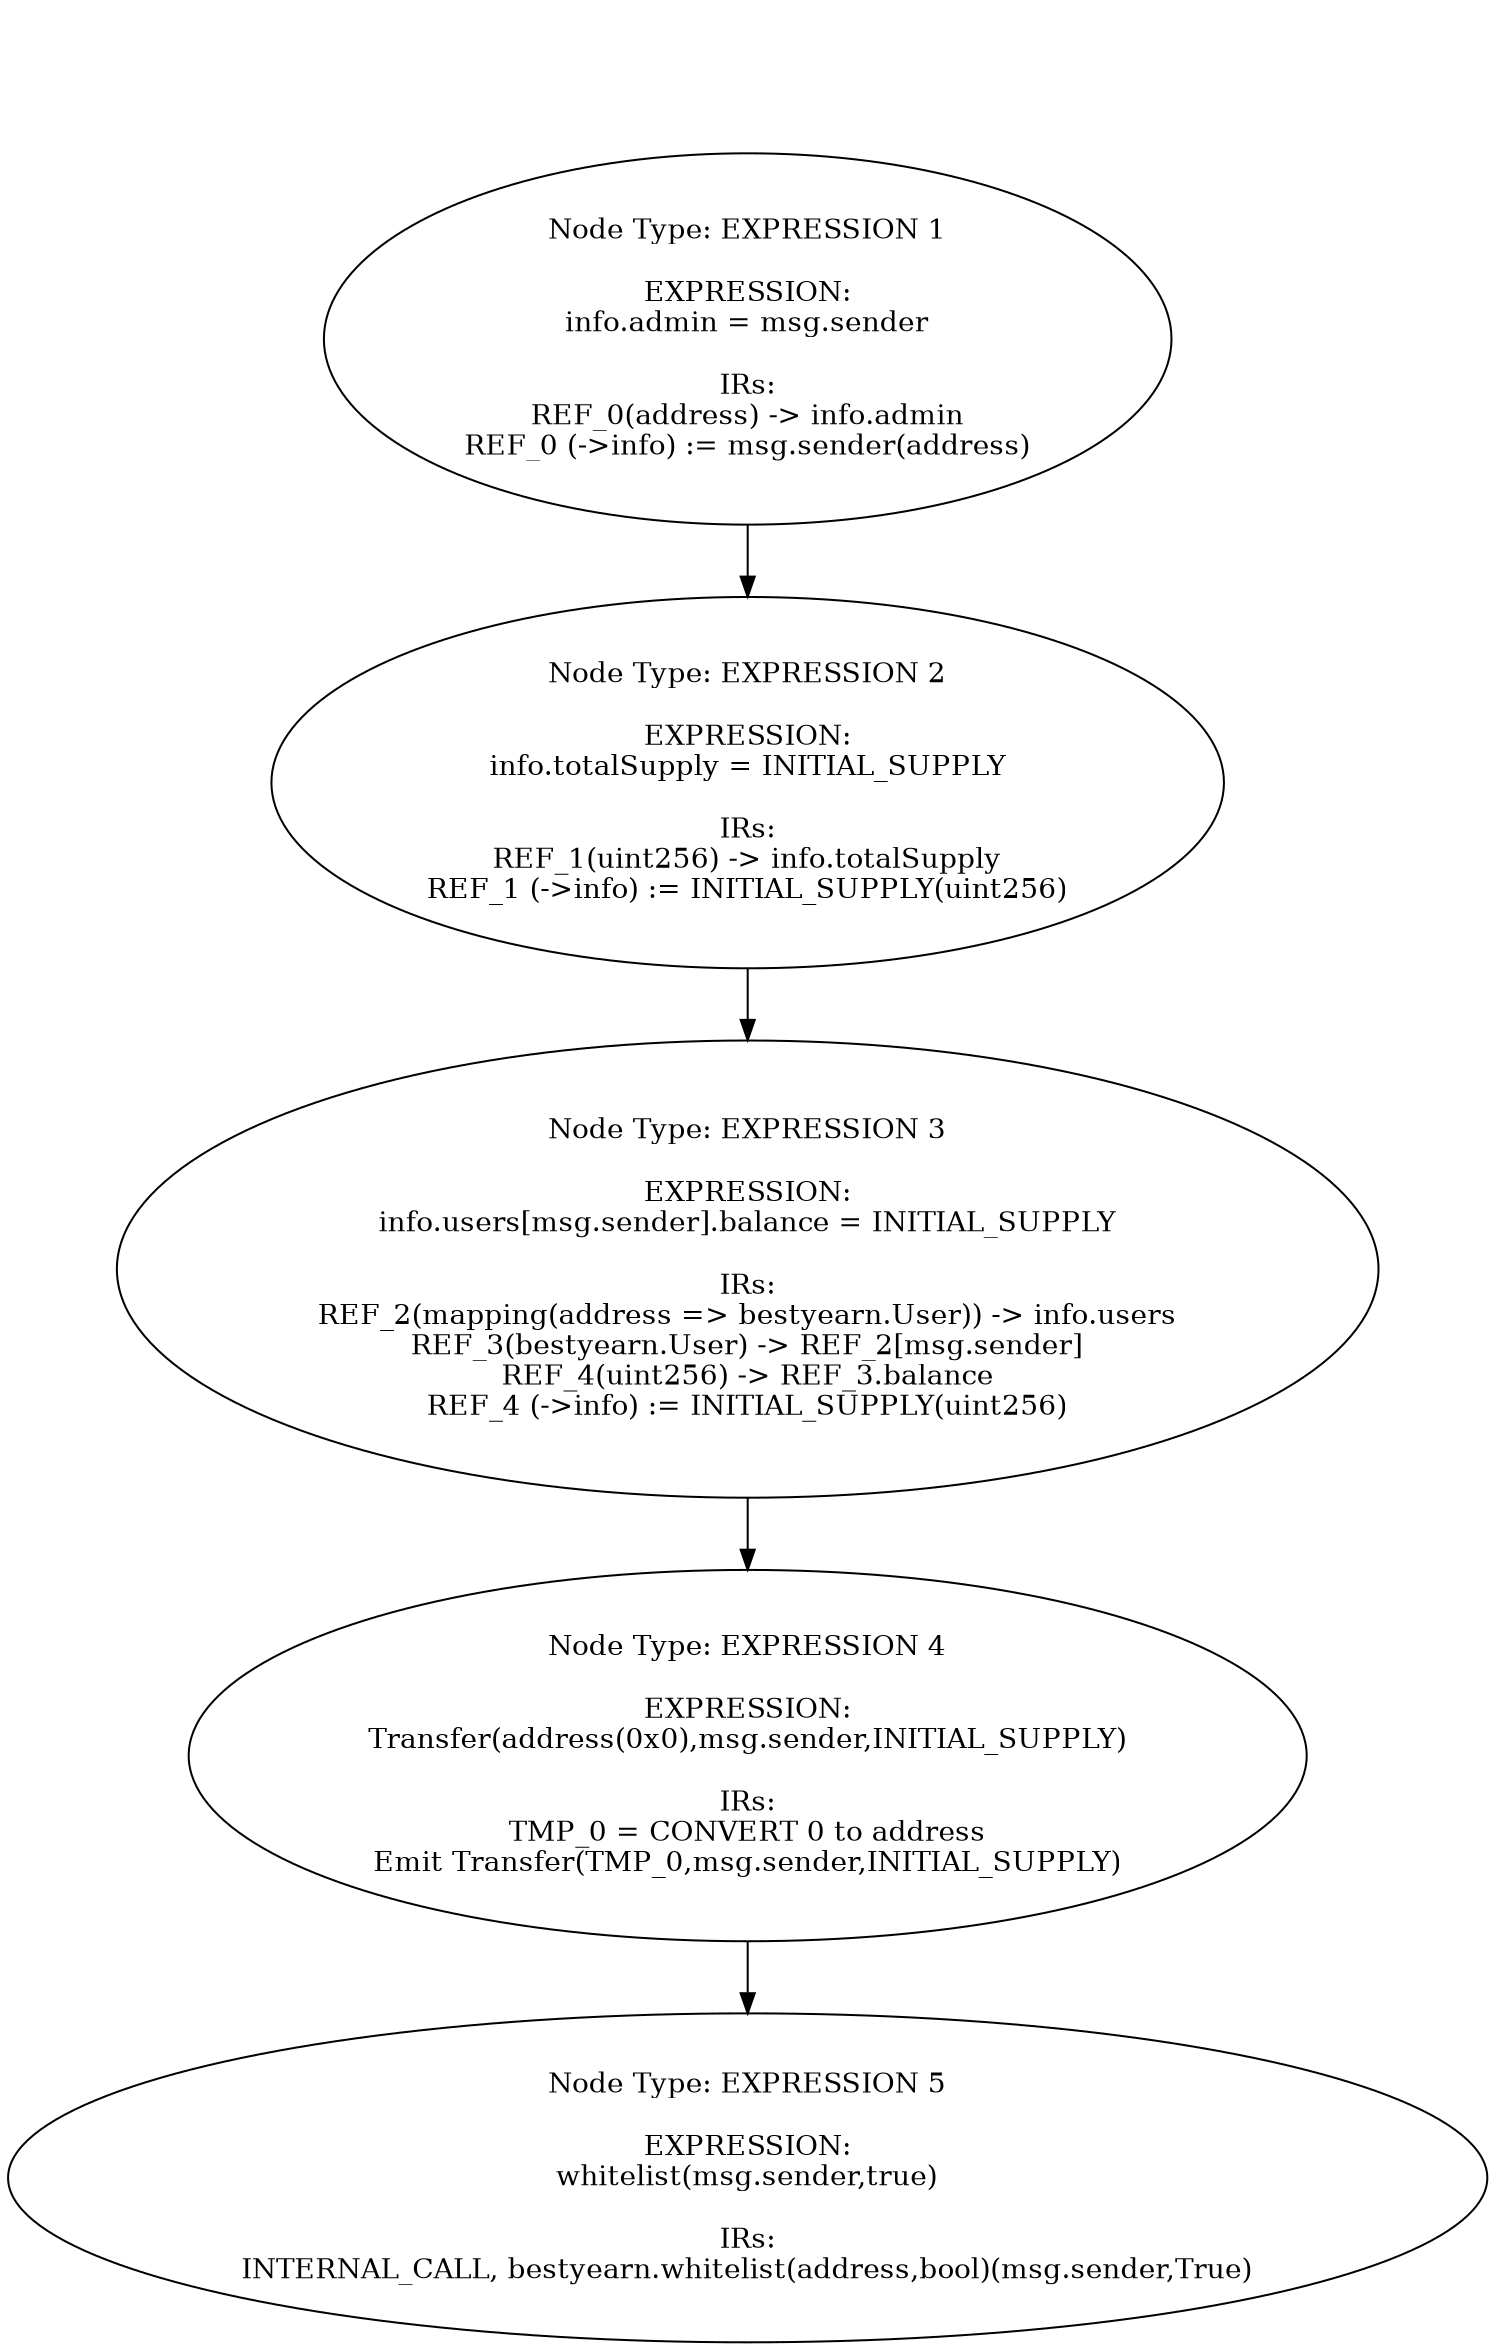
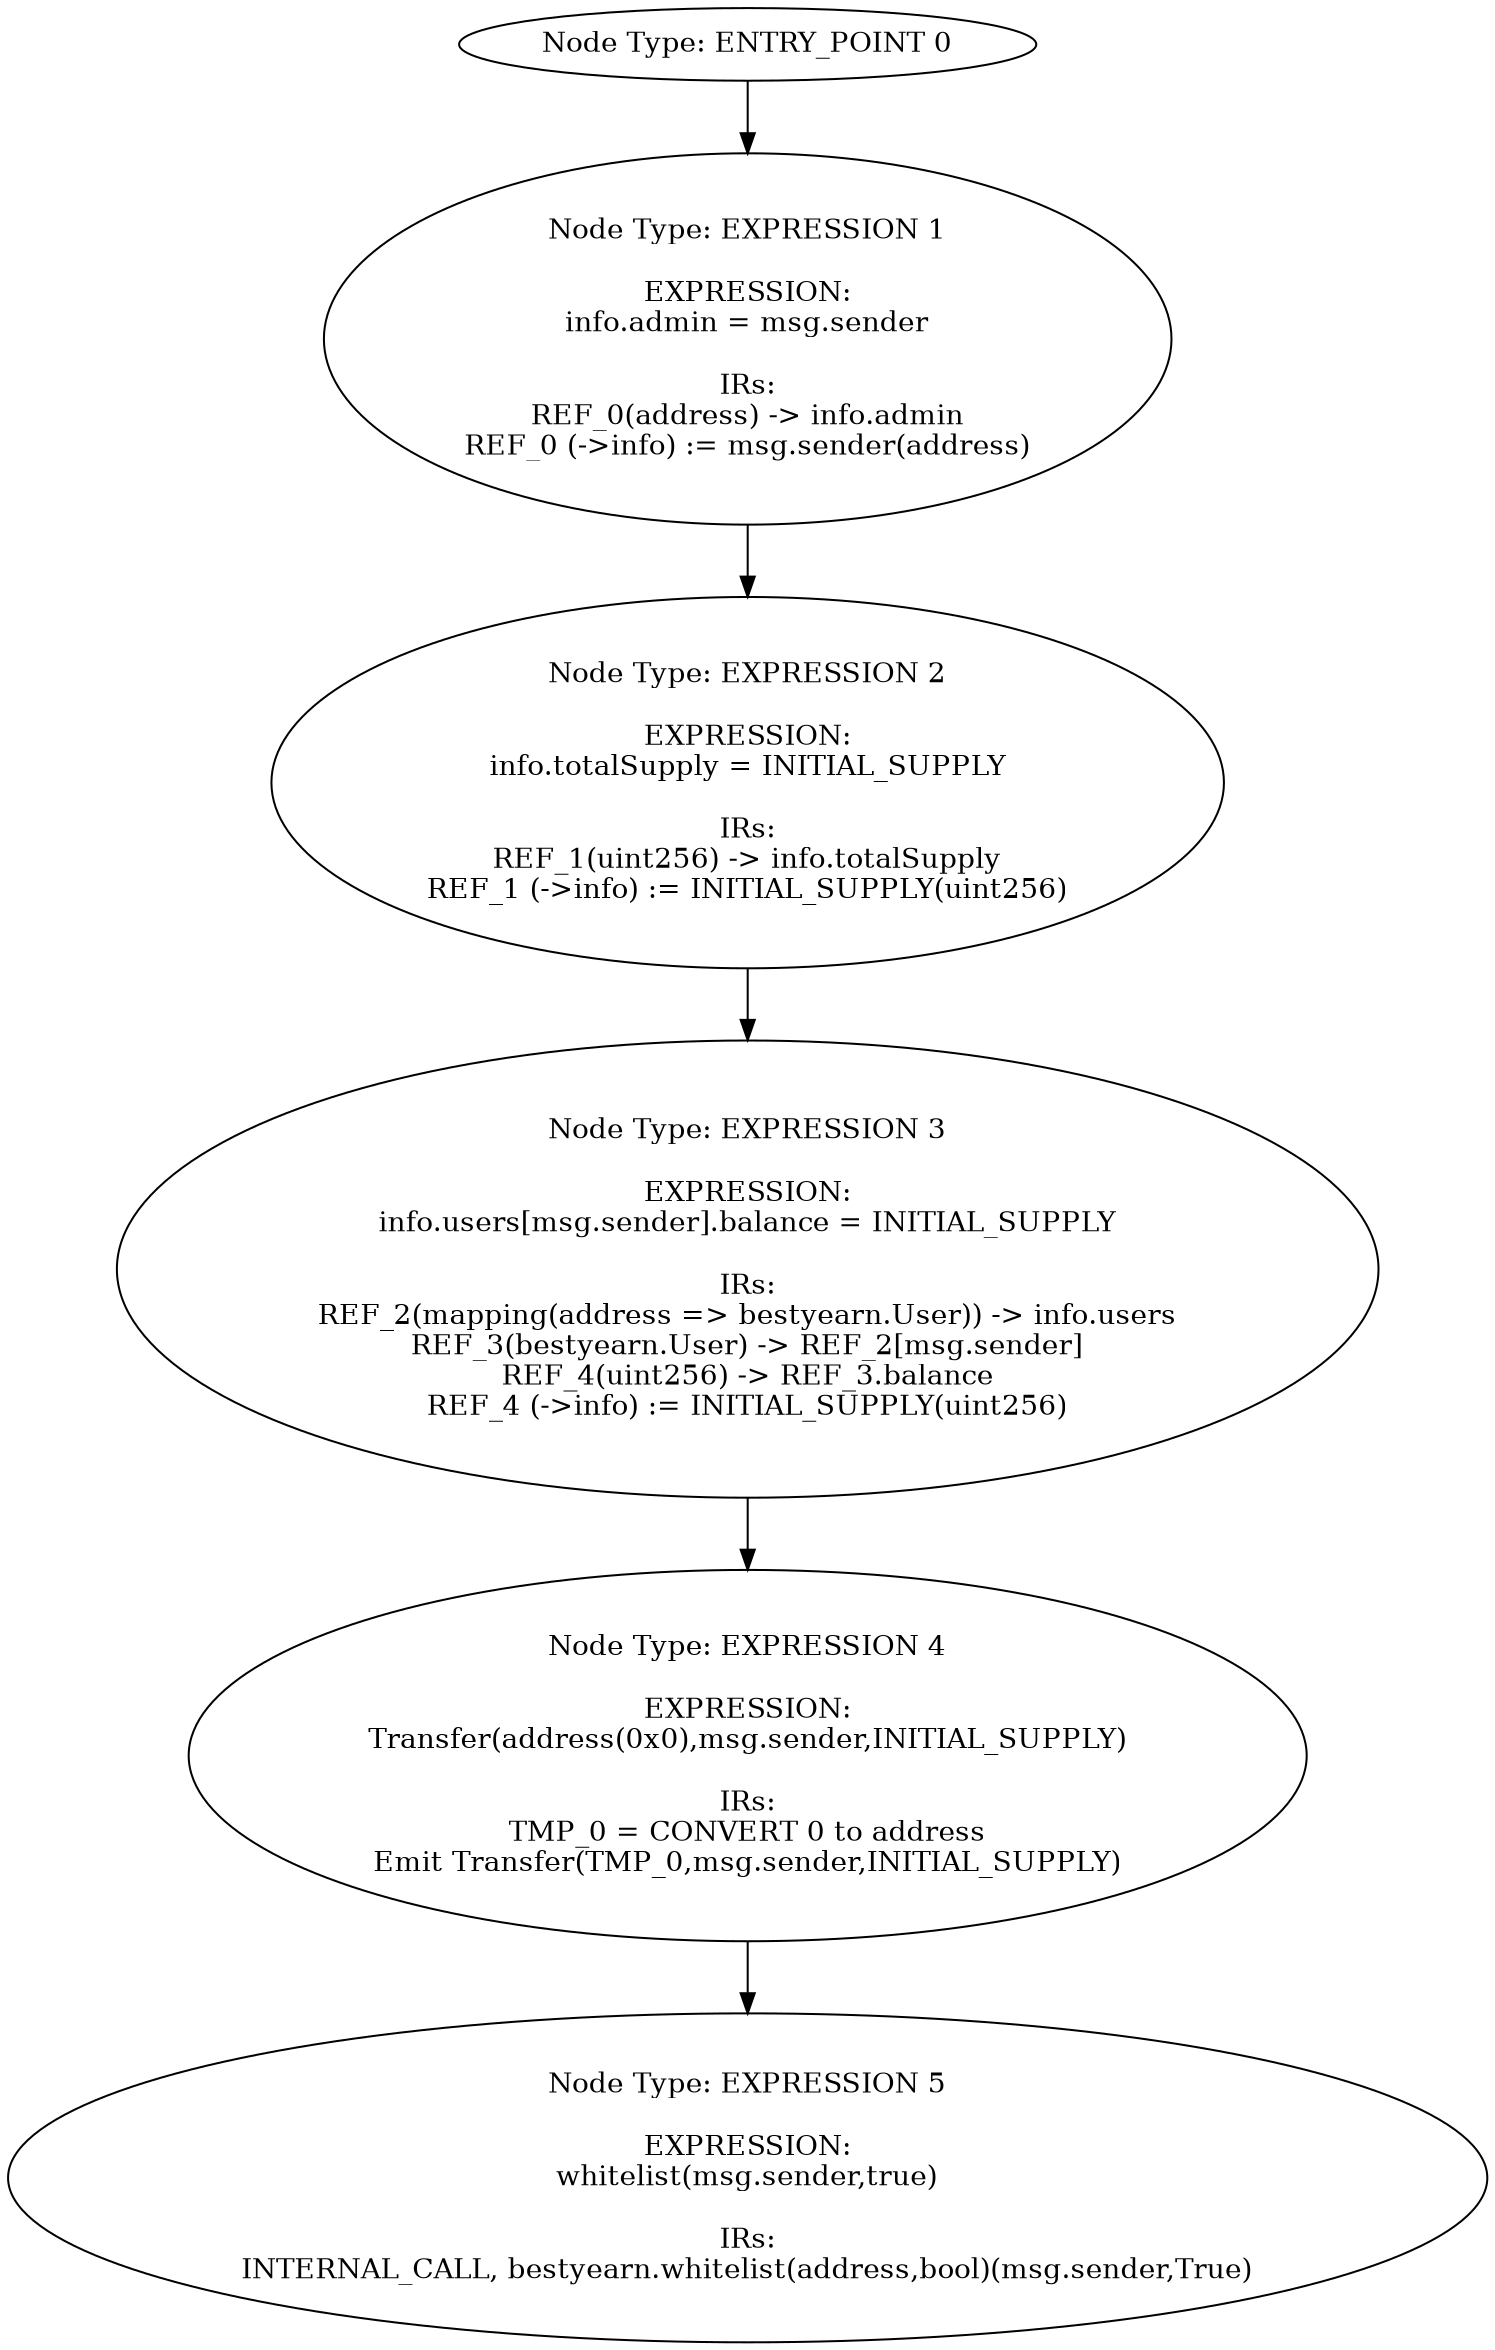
none -> (748, 44)
